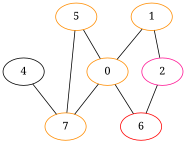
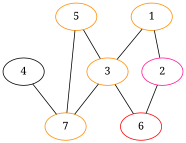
(108, 72) -> (108, 72)
